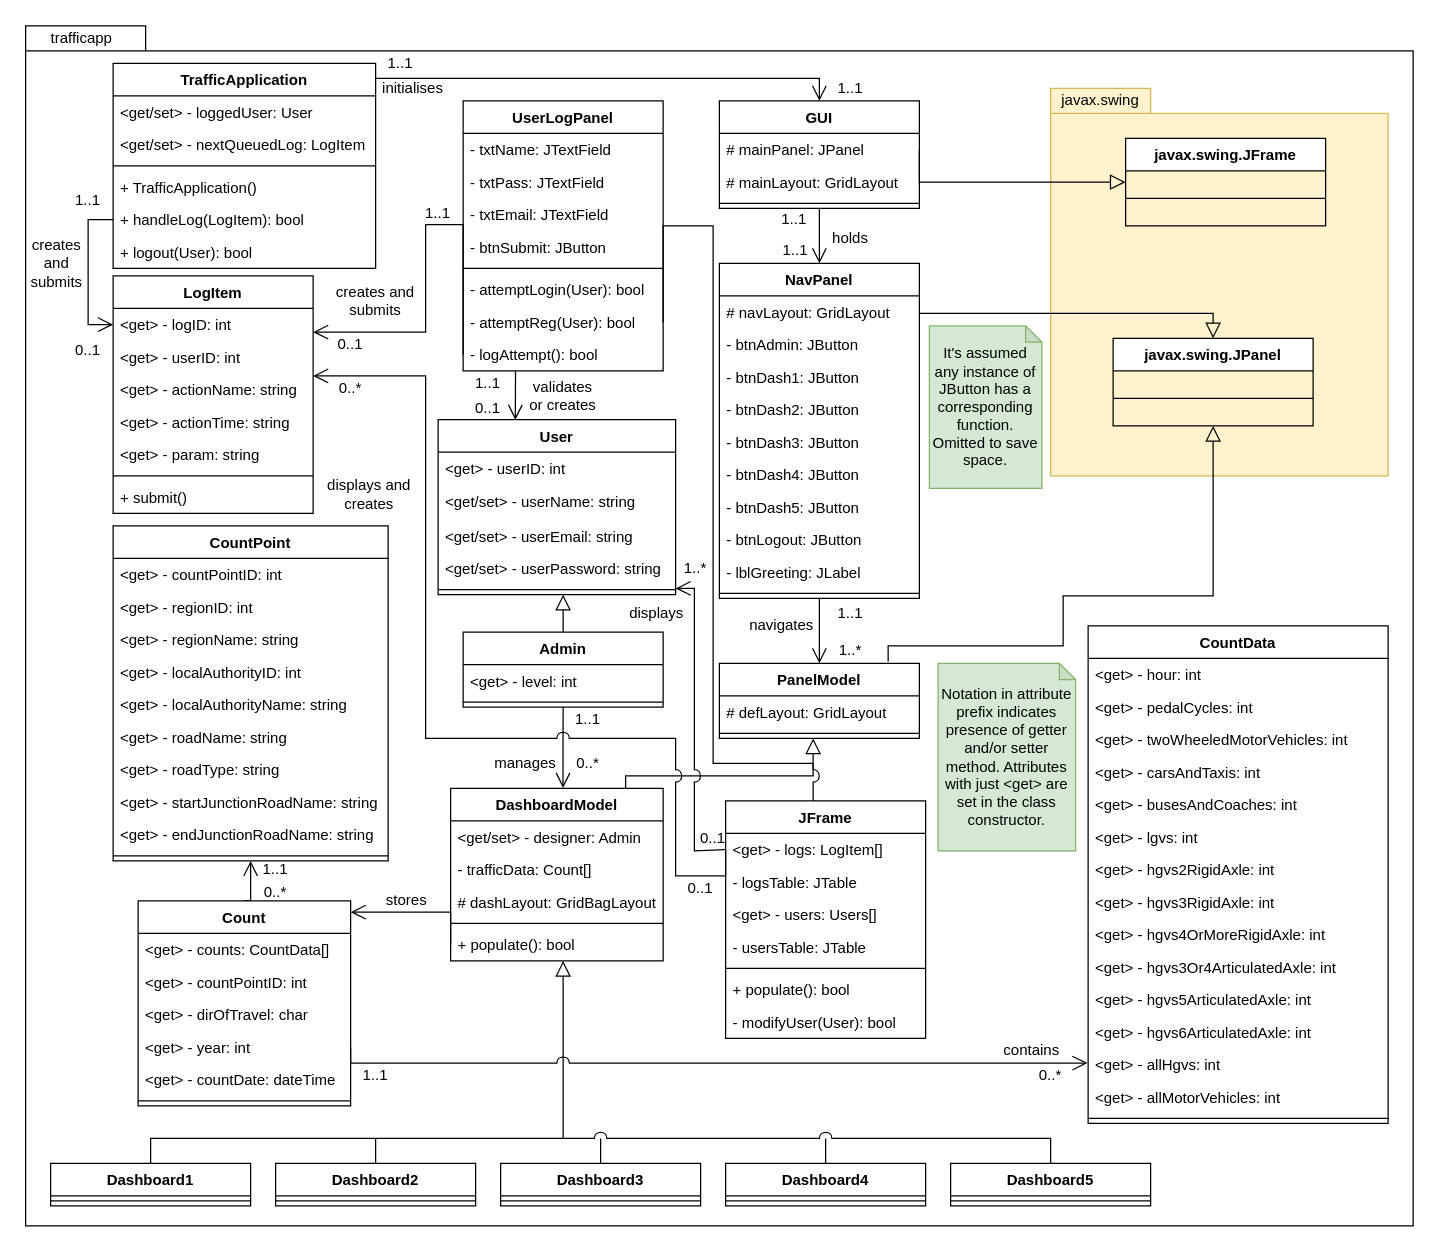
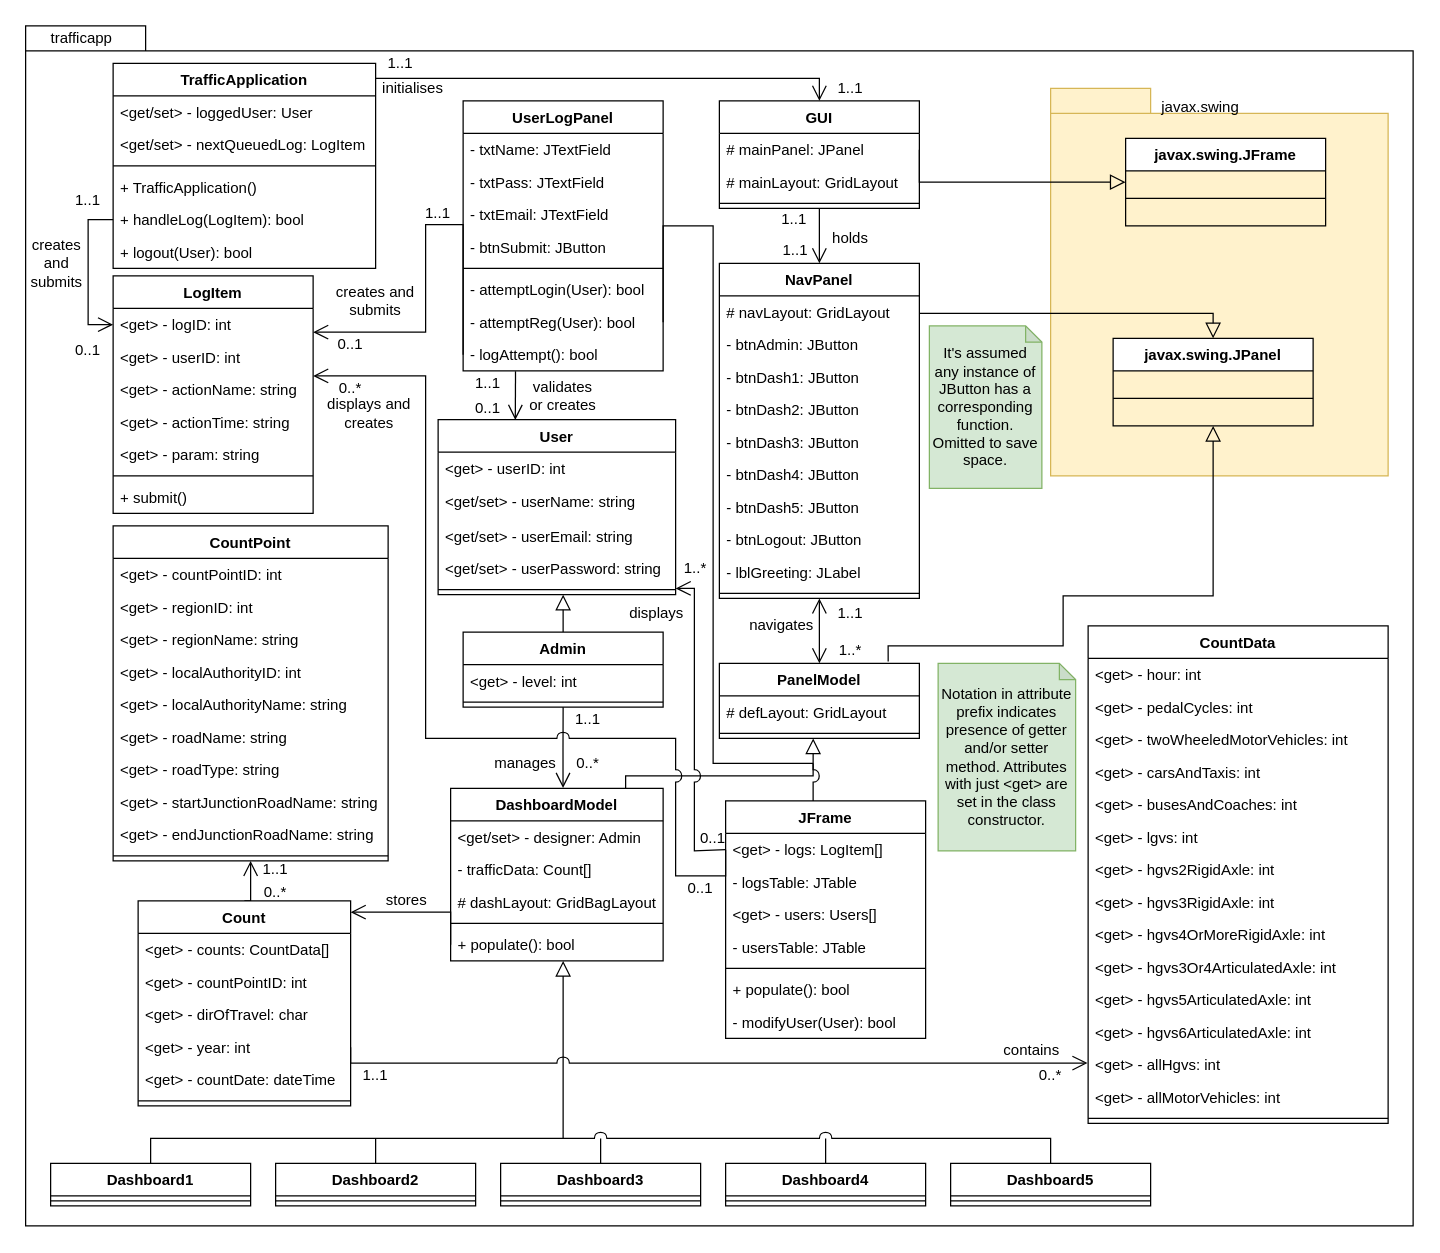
(1101, 101) -> (1201, 107)
(369, 494) -> (369, 413)
(819, 604) -> (819, 604)
